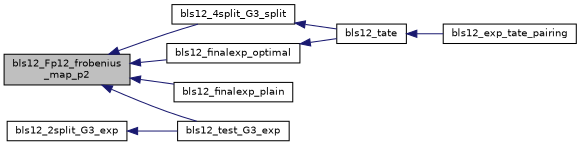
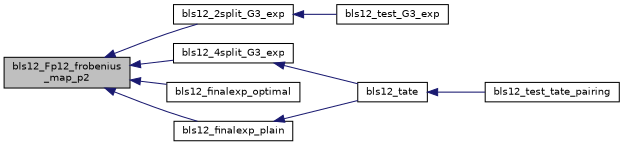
(233, 14) -> (233, 53)
(510, 34) -> (552, 92)
(324, 40) -> (321, 110)
(154, 107) -> (156, 38)
